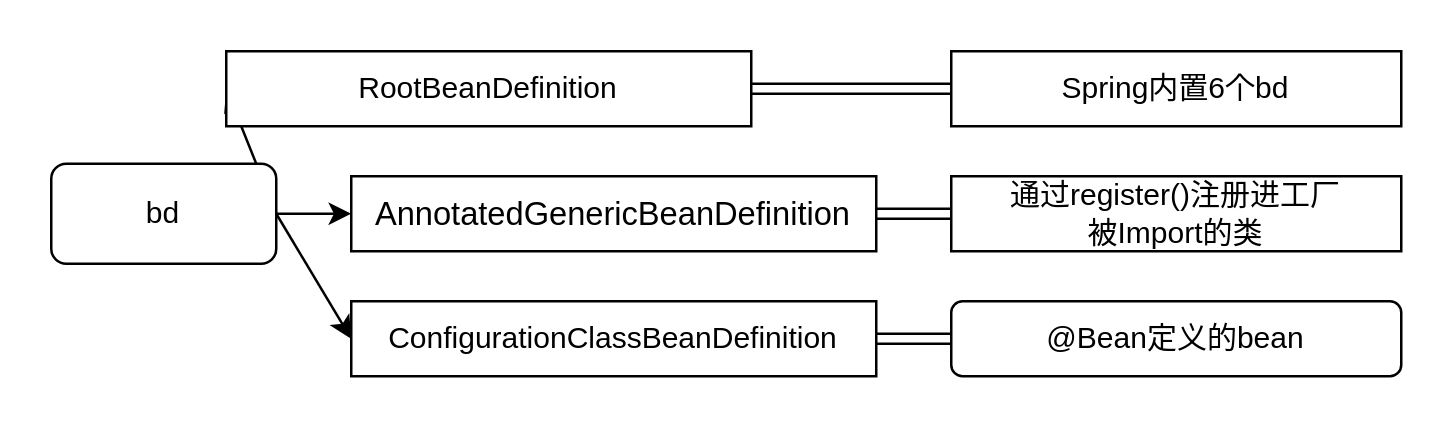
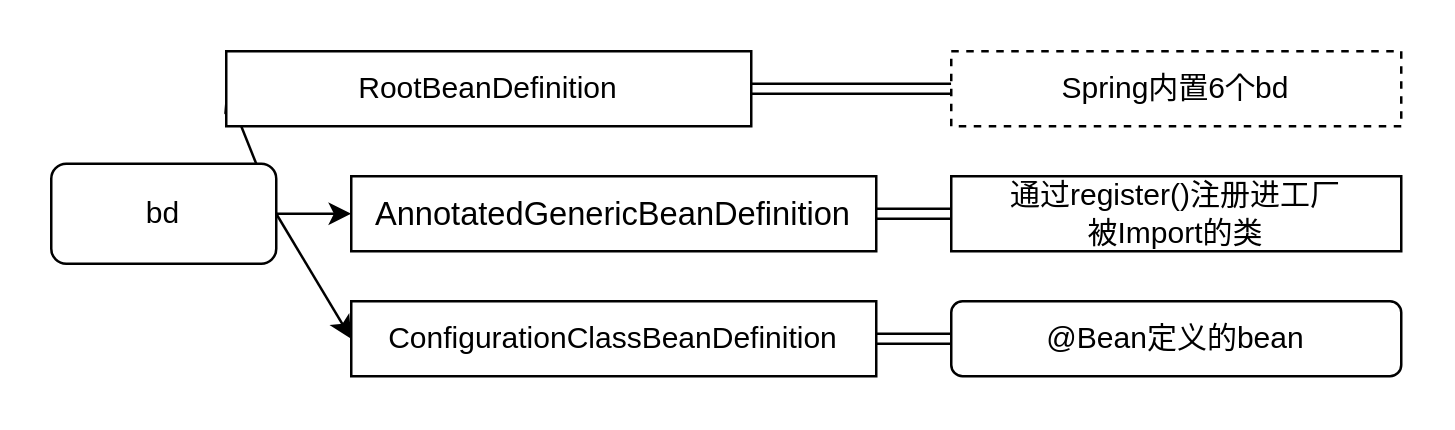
(1176, 89) -> (1176, 89)
